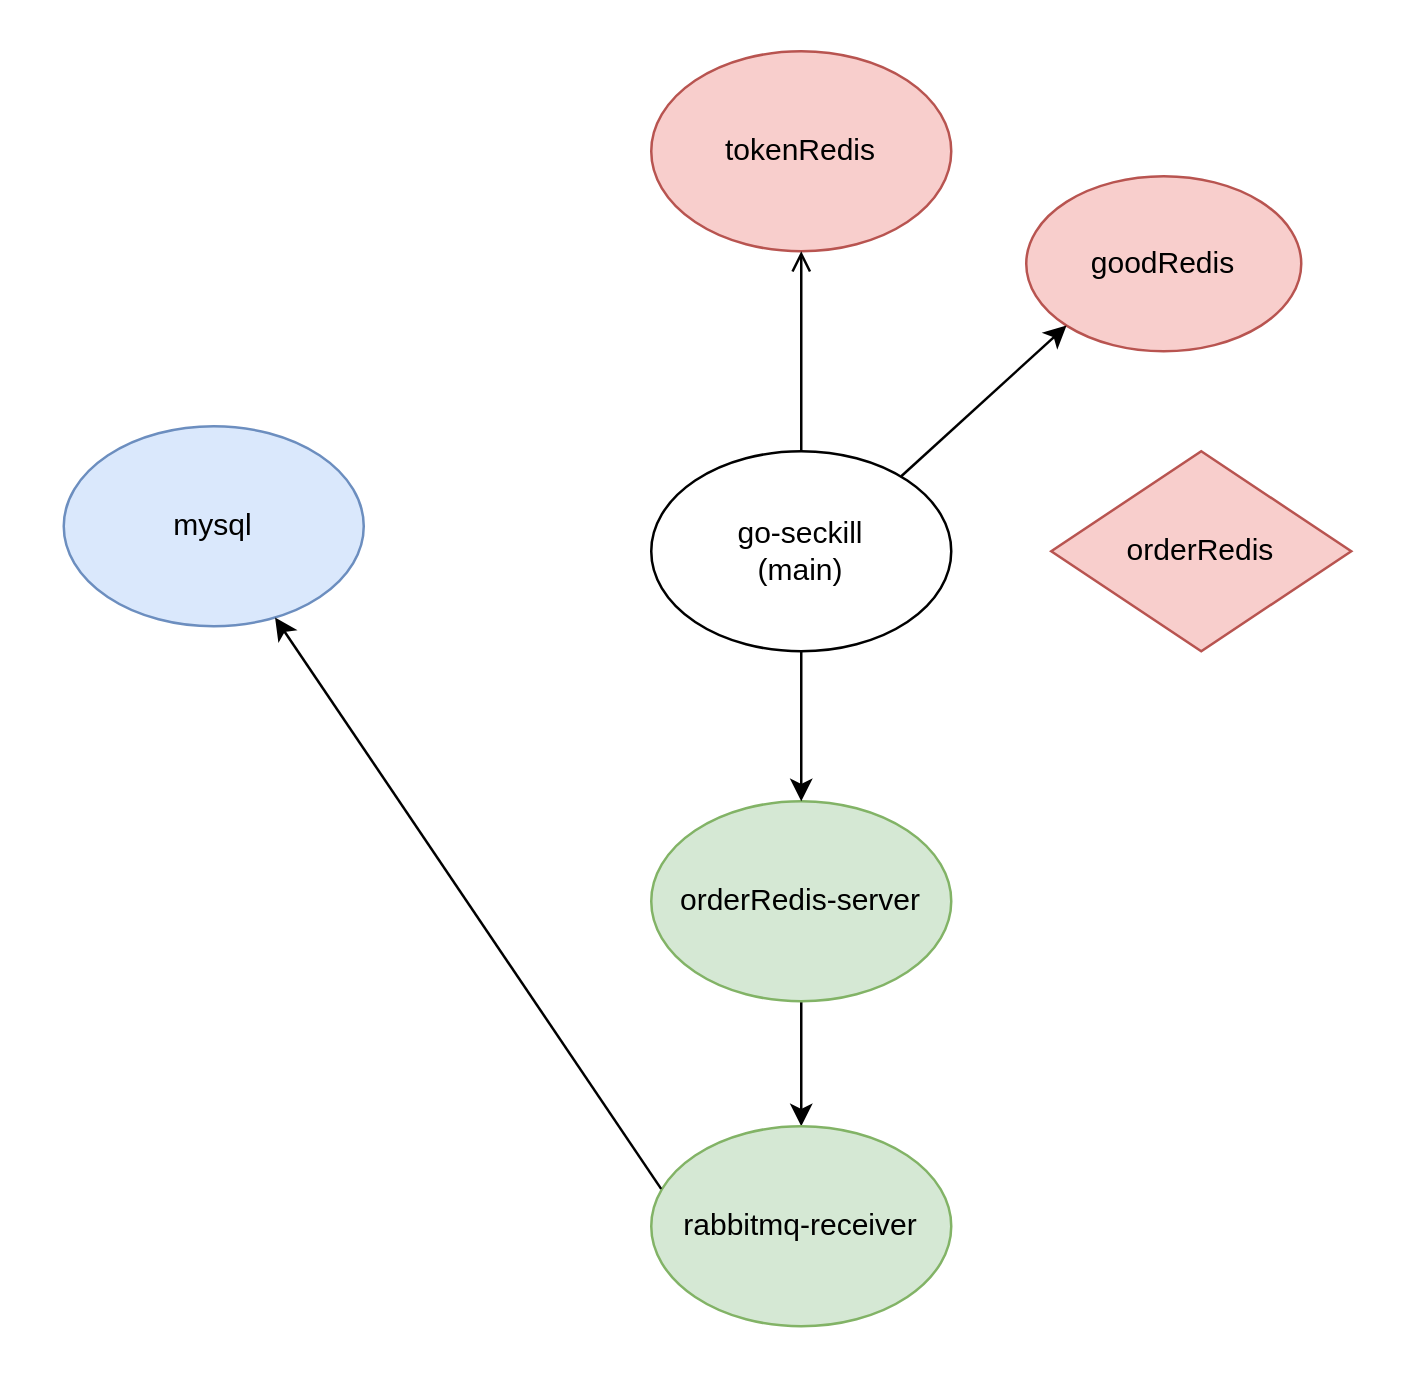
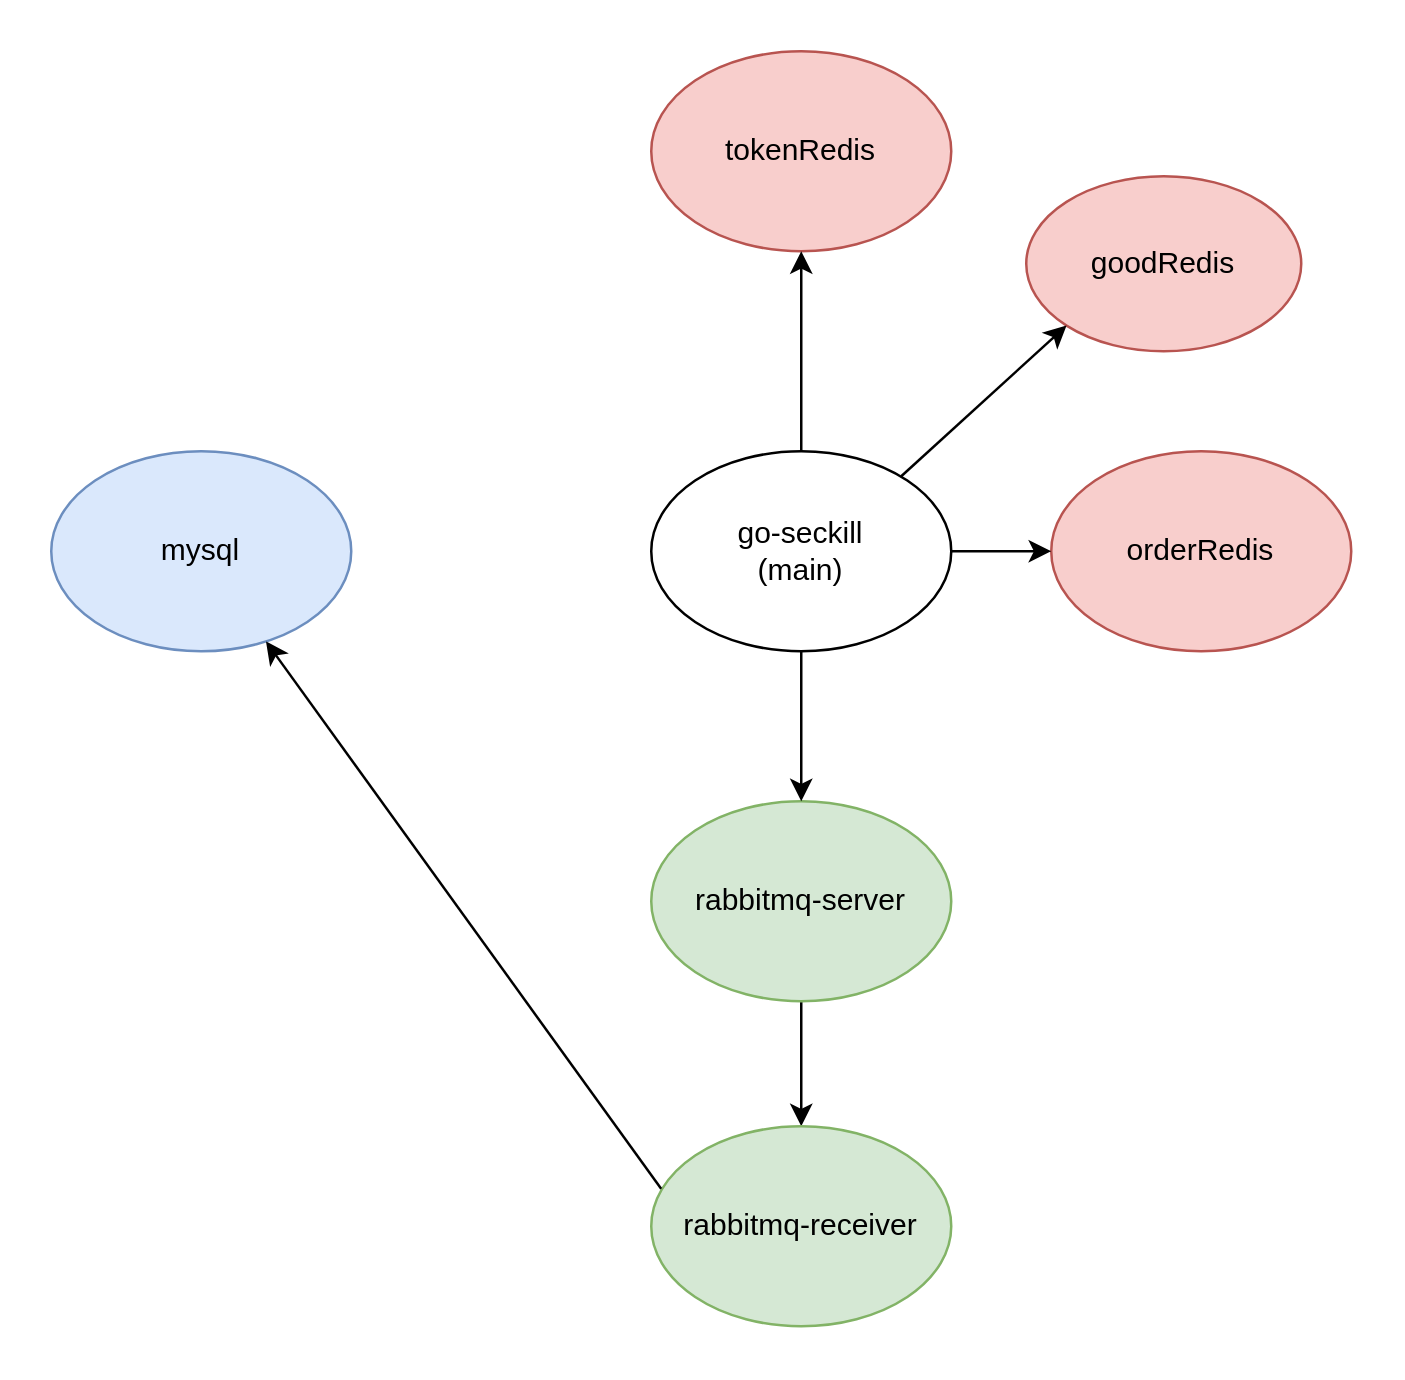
(801, 265) -> (801, 269)
(214, 526) -> (201, 551)
none -> (993, 551)
(1201, 551) -> (1201, 551)
(801, 901) -> (801, 901)
